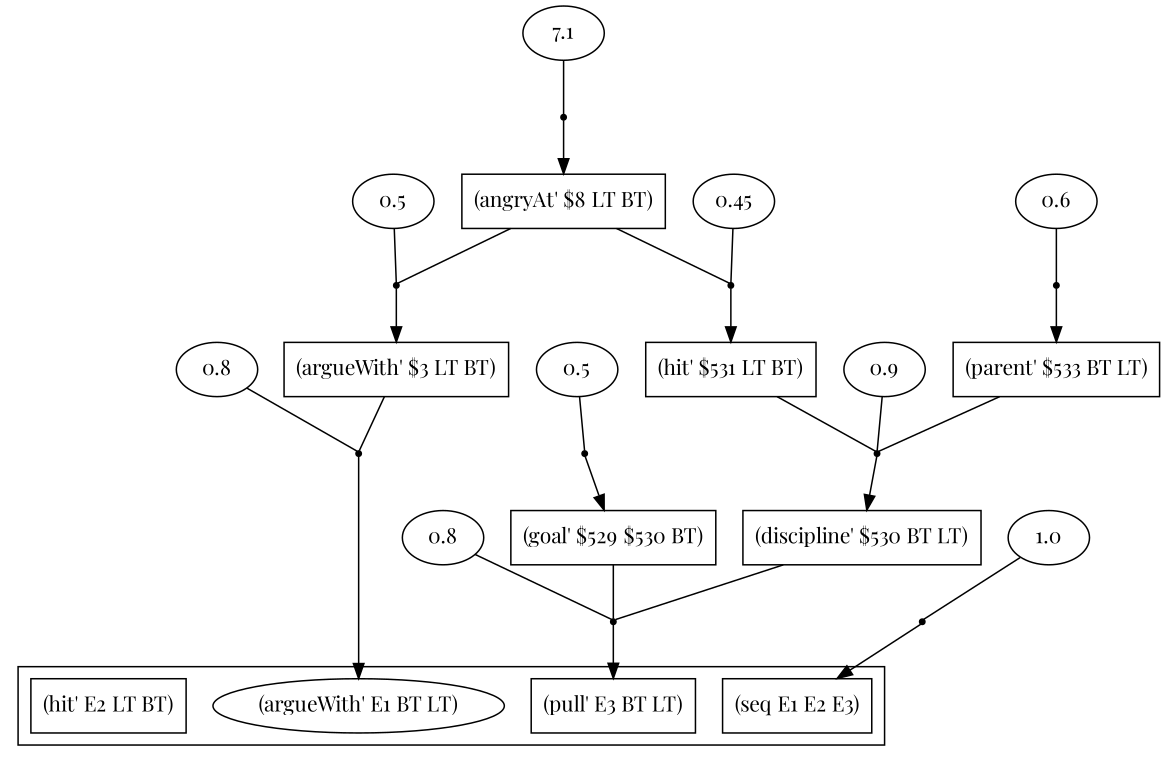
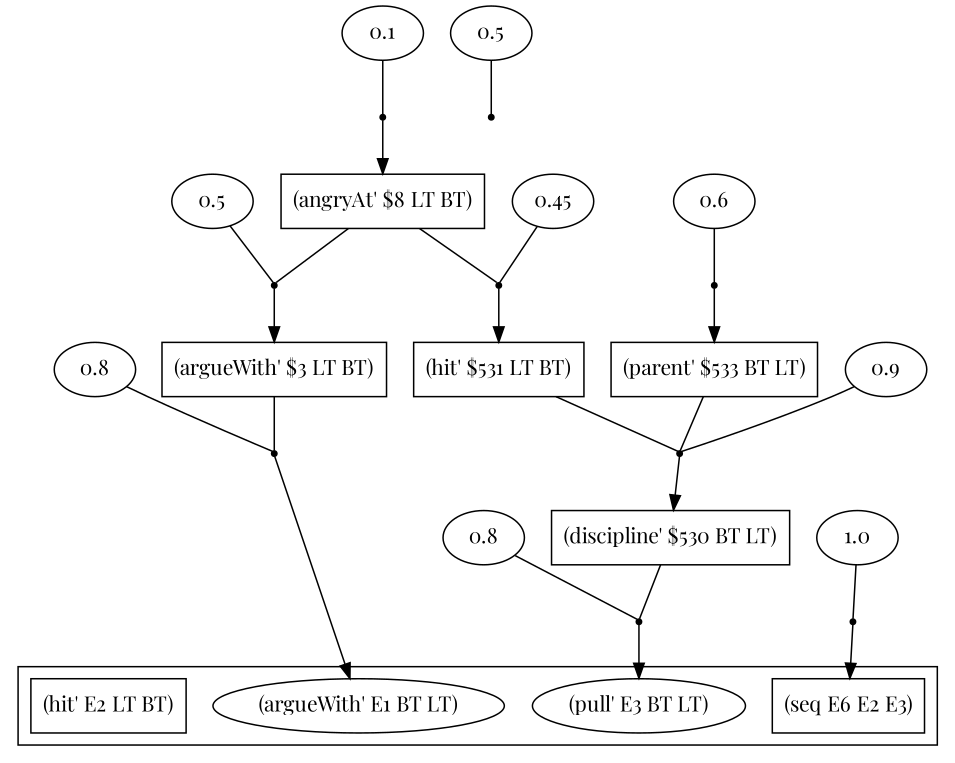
(564, 33) -> (383, 33)
(613, 538) -> none
(613, 706) -> (639, 706)
(797, 706) -> (848, 706)
